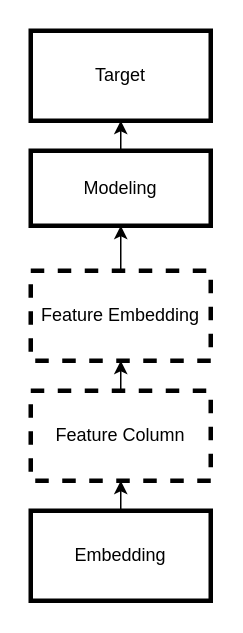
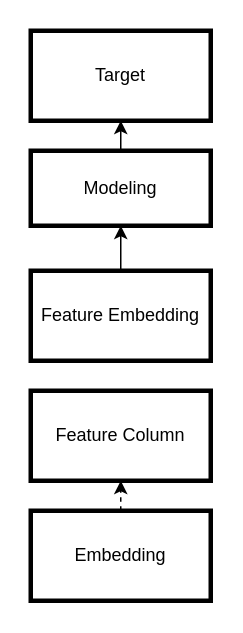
(121, 316) -> (121, 316)
(121, 380) -> none
(121, 436) -> (121, 436)
(121, 500) -> (121, 500)
